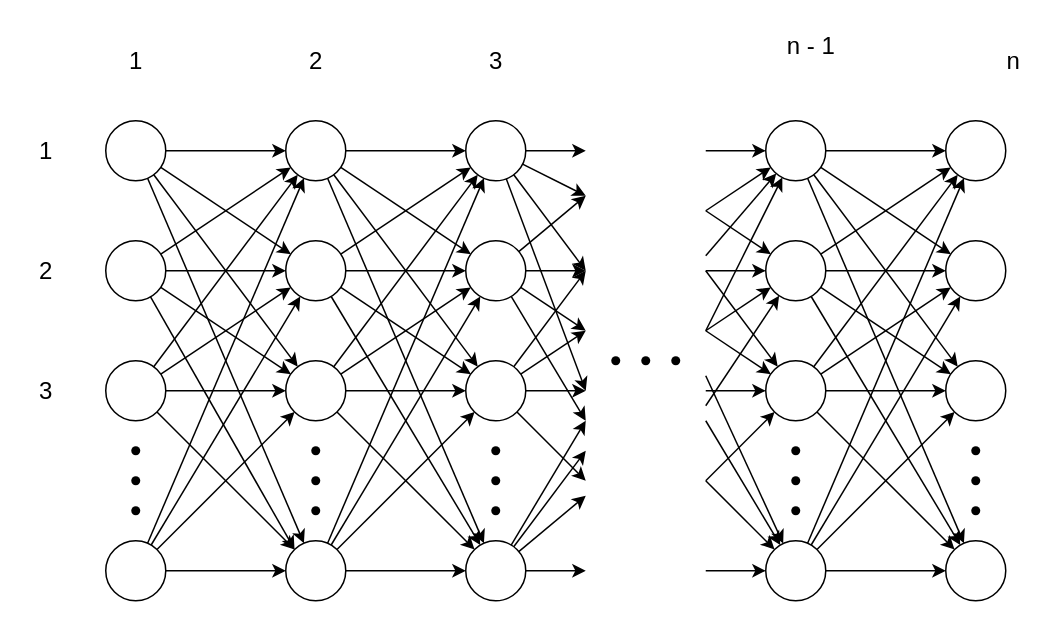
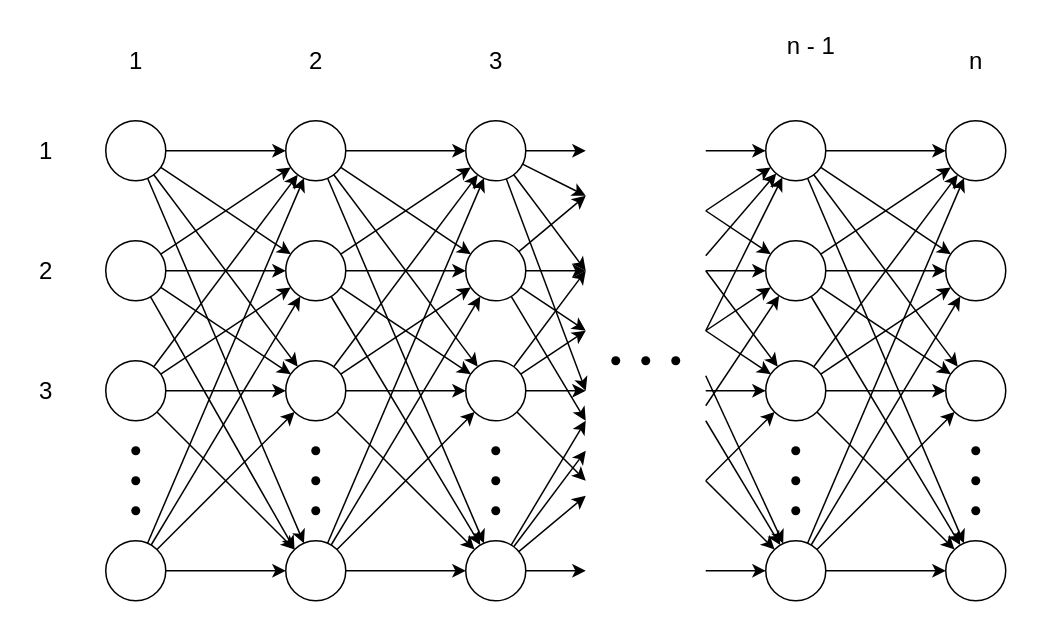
(1013, 61) -> (976, 61)
